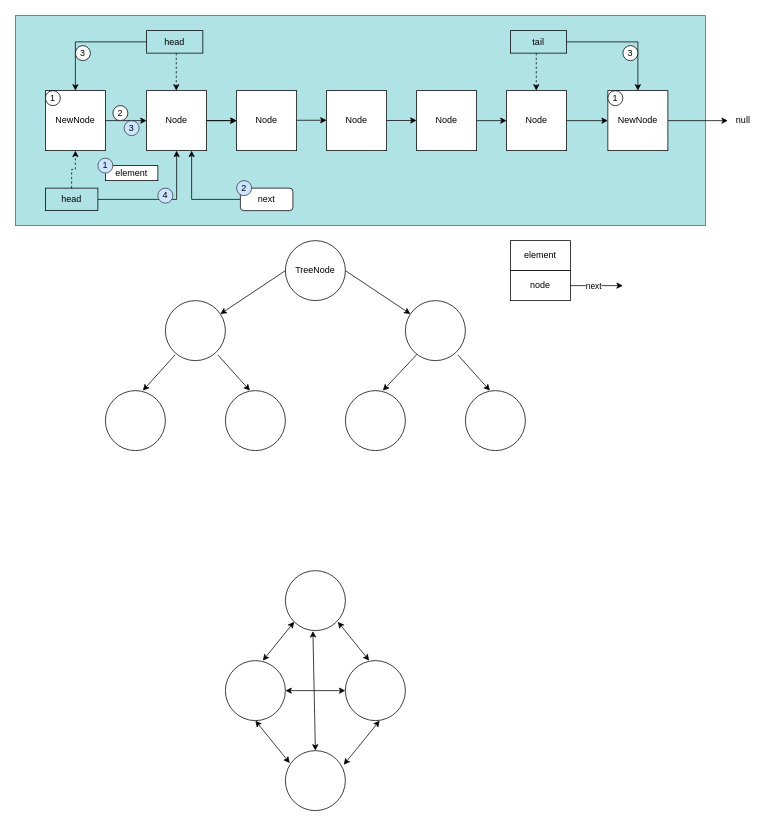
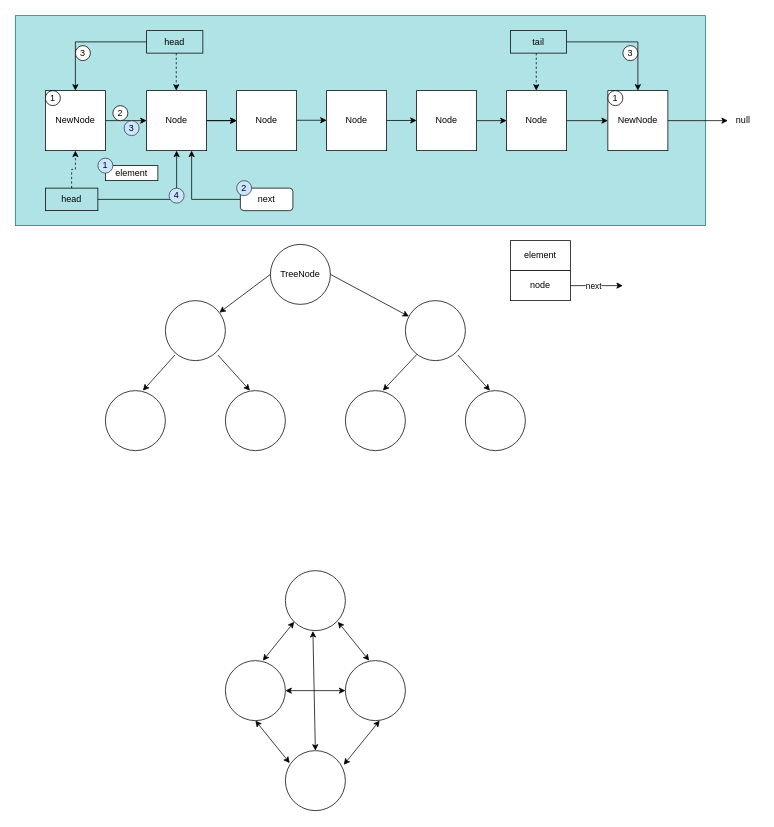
(165, 195) -> (177, 195)
(315, 270) -> (300, 274)
